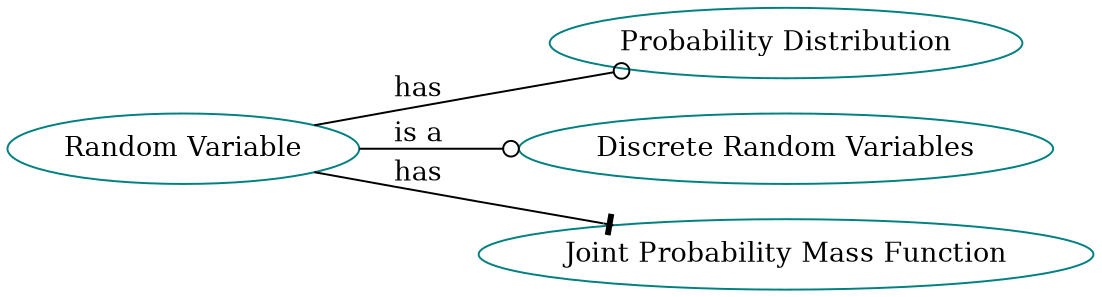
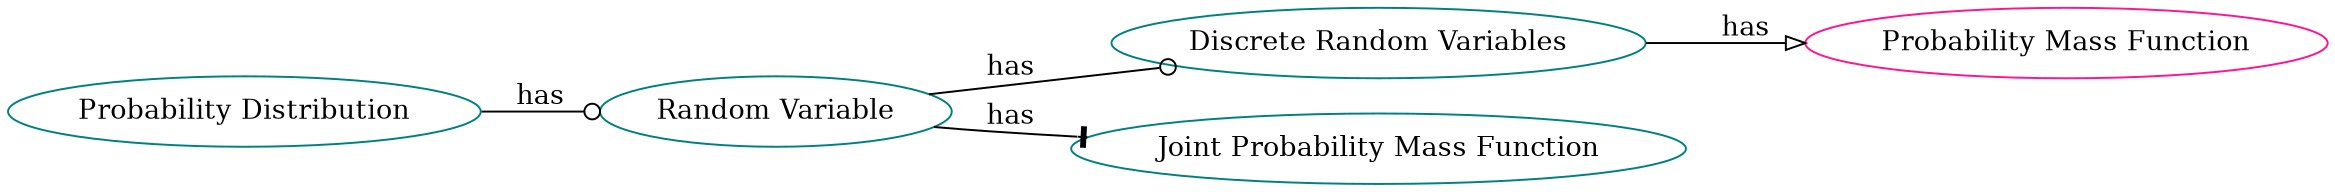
none -> (2067, 43)
(464, 98) -> (533, 112)
(419, 134) -> (1011, 68)
